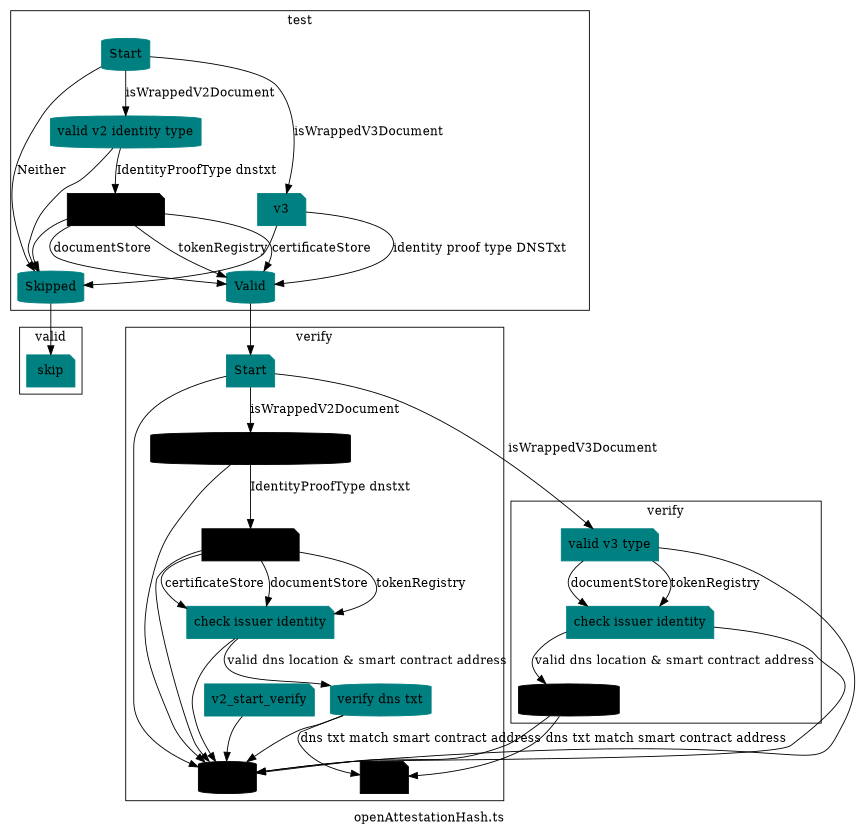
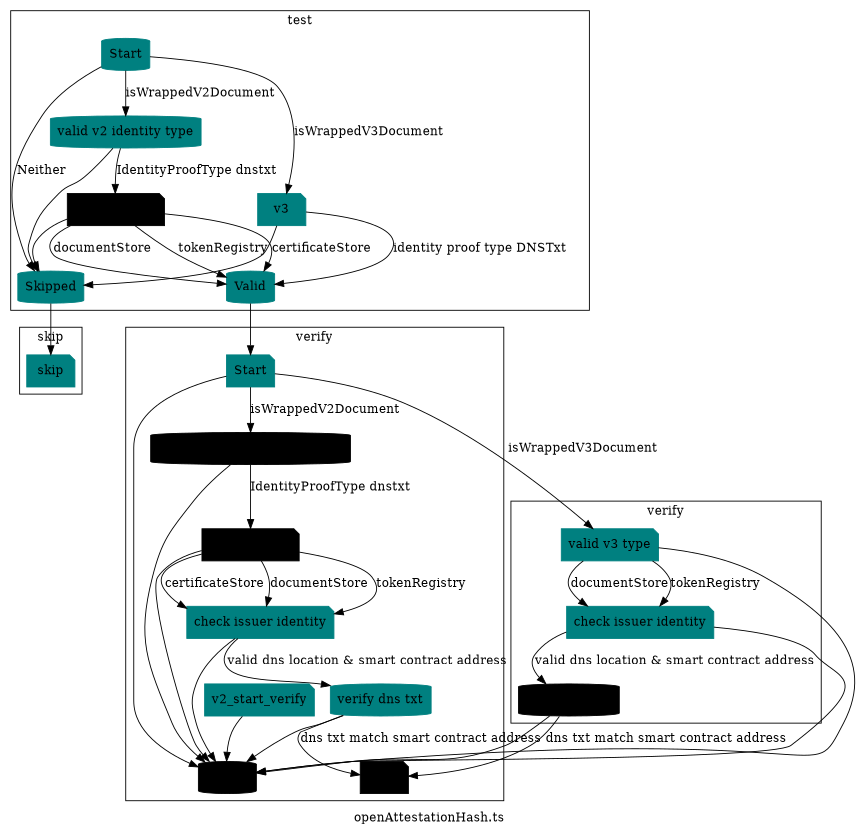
(51, 337) -> (51, 337)
